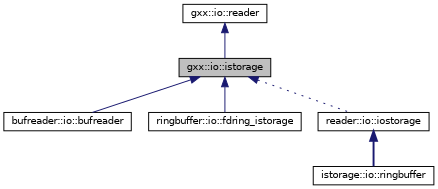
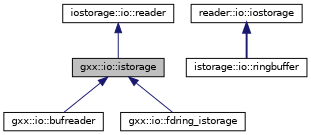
(225, 14) -> (118, 14)
(304, 96) -> none
(68, 122) -> (54, 122)
(225, 122) -> (183, 122)
